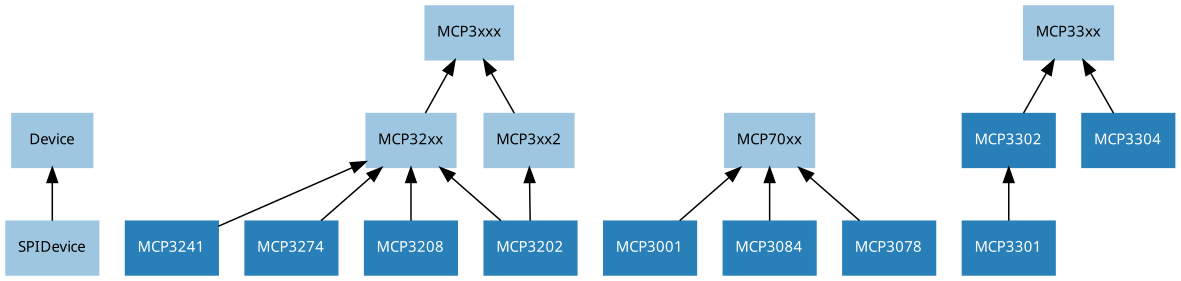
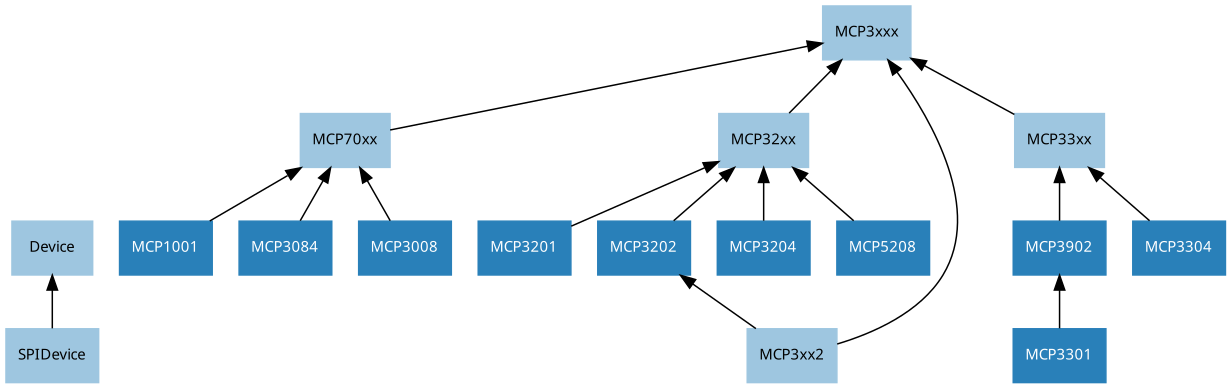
none -> (599, 88)
none -> (969, 90)
(1009, 140) -> (1060, 248)
(530, 202) -> (724, 306)
(172, 248) -> (525, 248)
(291, 248) -> (764, 248)
(411, 248) -> (883, 248)
(650, 248) -> (166, 248)
(889, 248) -> (405, 248)
